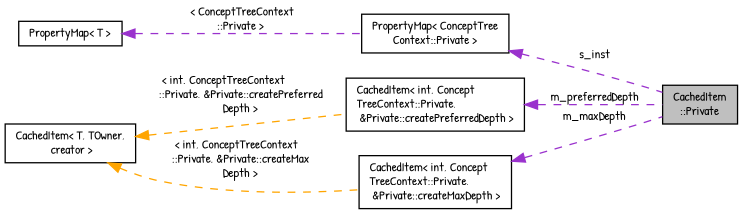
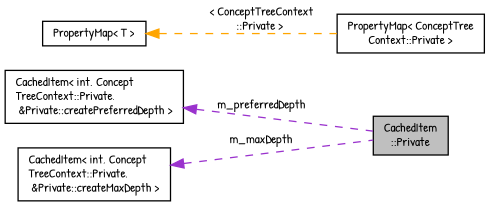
(248, 34) -> (248, 34)
(592, 72) -> none
(70, 143) -> none
